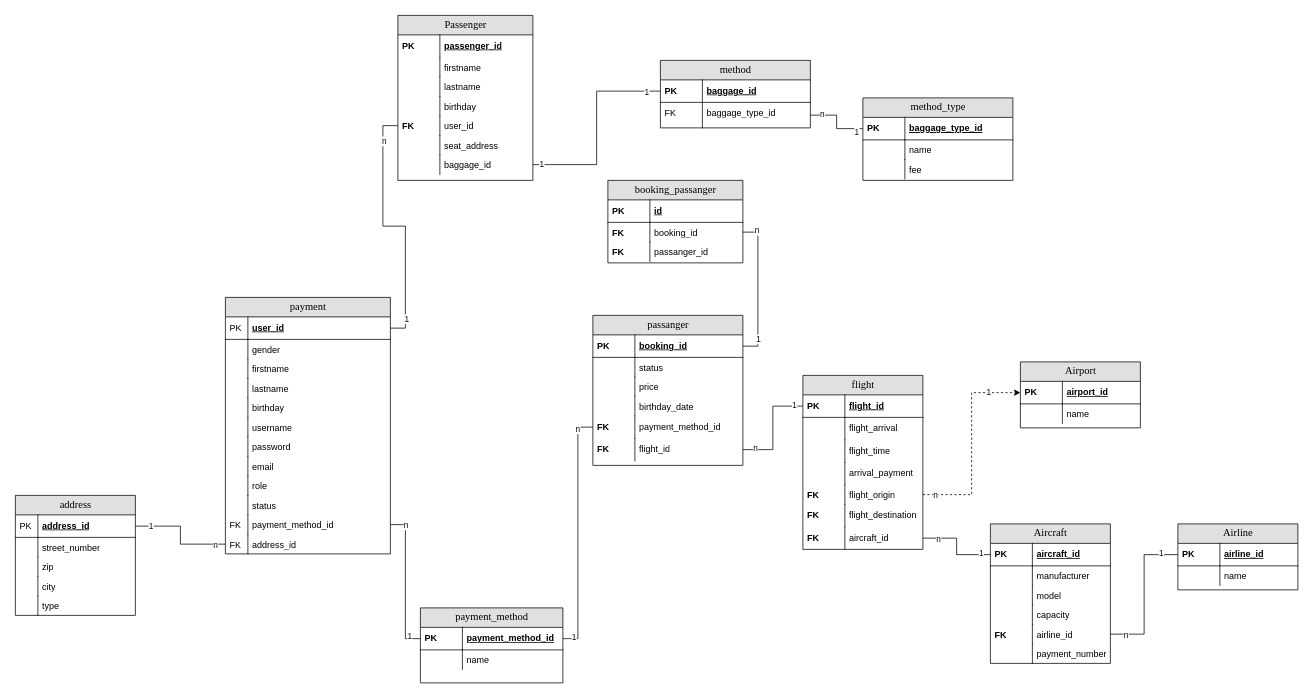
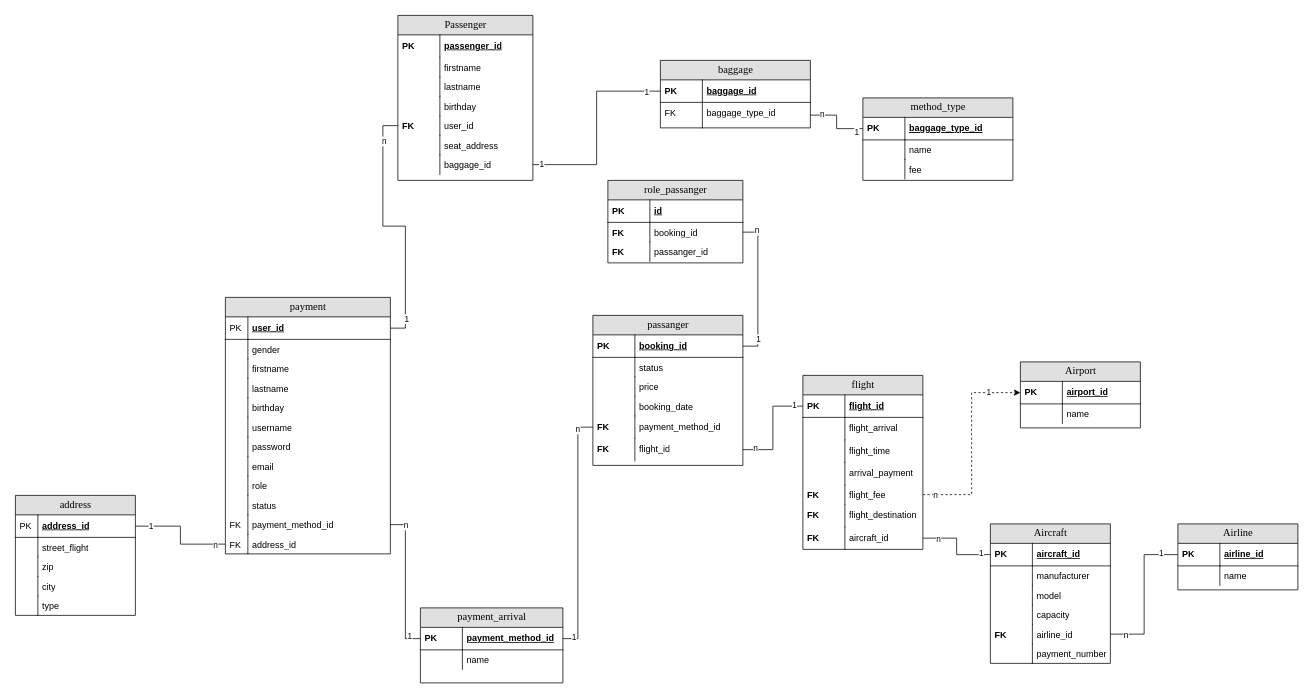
(736, 70) -> (736, 70)
(676, 190) -> (676, 190)
(671, 407) -> (668, 407)
(877, 496) -> (872, 496)
(75, 548) -> (73, 548)
(492, 618) -> (492, 618)
